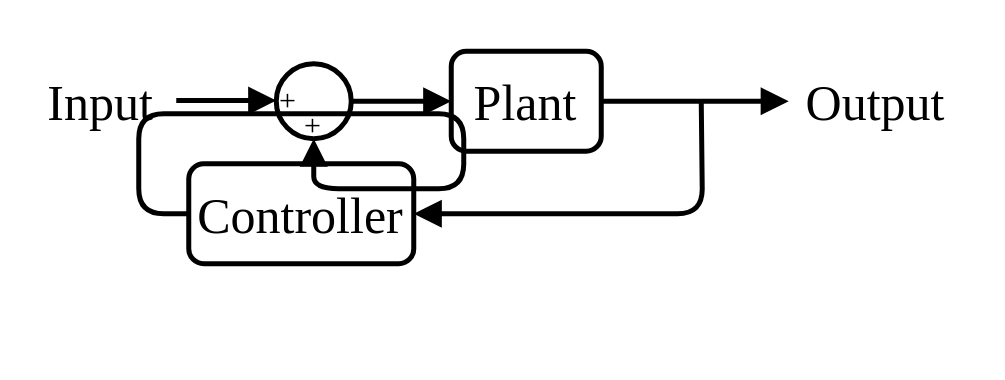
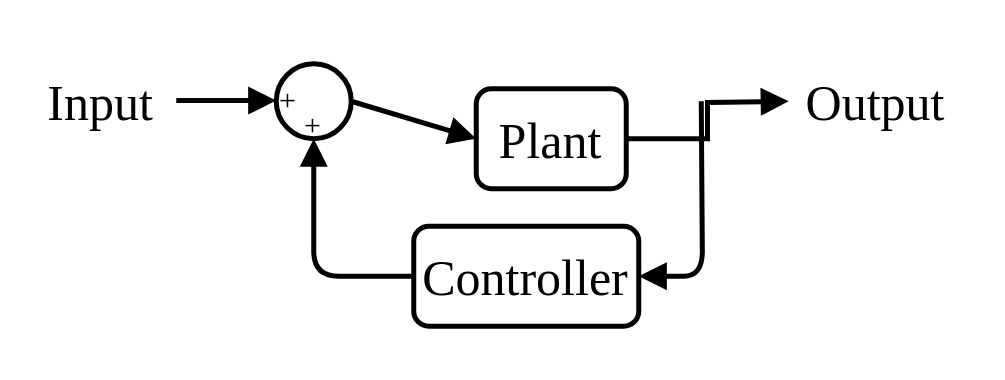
(526, 101) -> (551, 139)
(301, 214) -> (526, 276)
